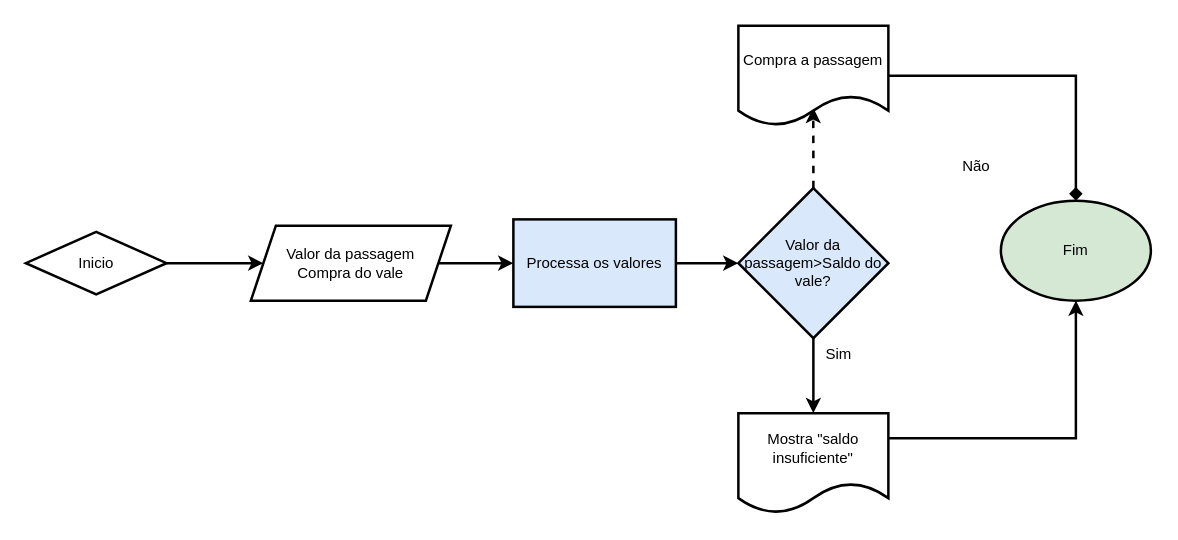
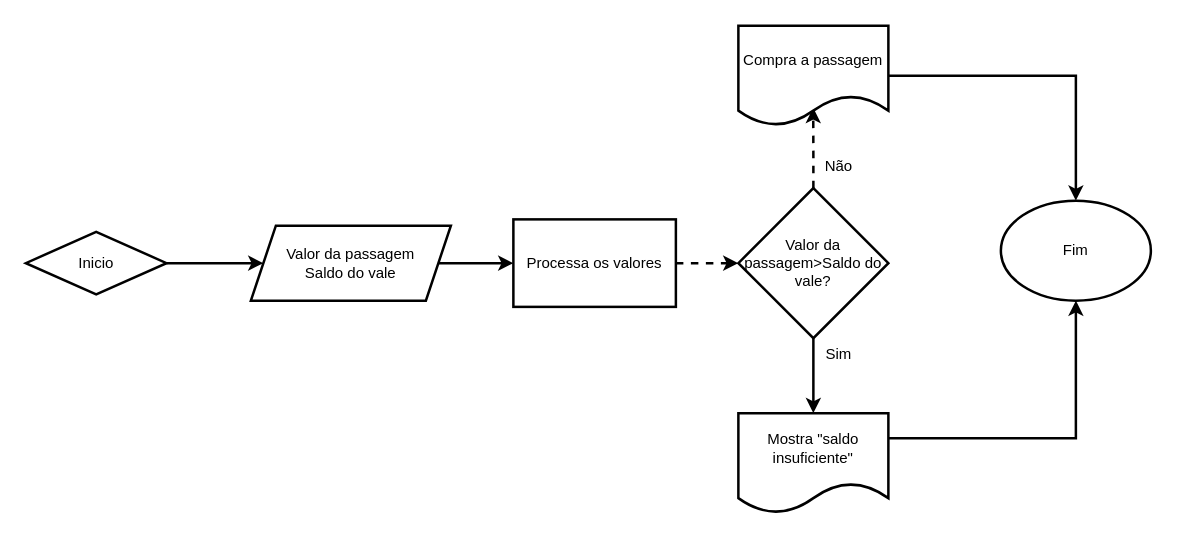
(976, 167) -> (838, 167)
(1076, 187) -> (1076, 188)
(1076, 251) -> (1076, 251)
(351, 263) -> (351, 263)
(594, 263) -> (594, 263)
(701, 263) -> (701, 263)
(813, 263) -> (813, 263)
